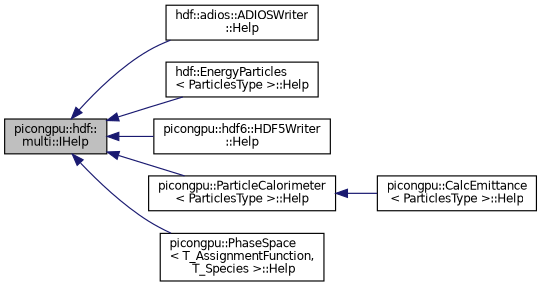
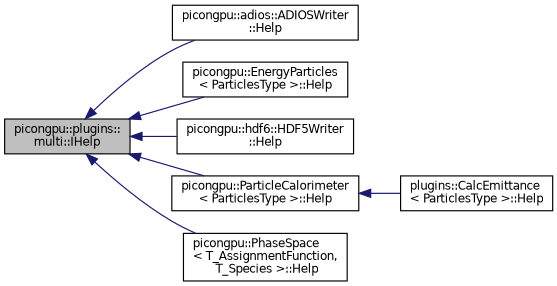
(242, 23) -> (265, 23)
(242, 80) -> (265, 80)
(56, 136) -> (67, 136)
(457, 193) -> (477, 193)
